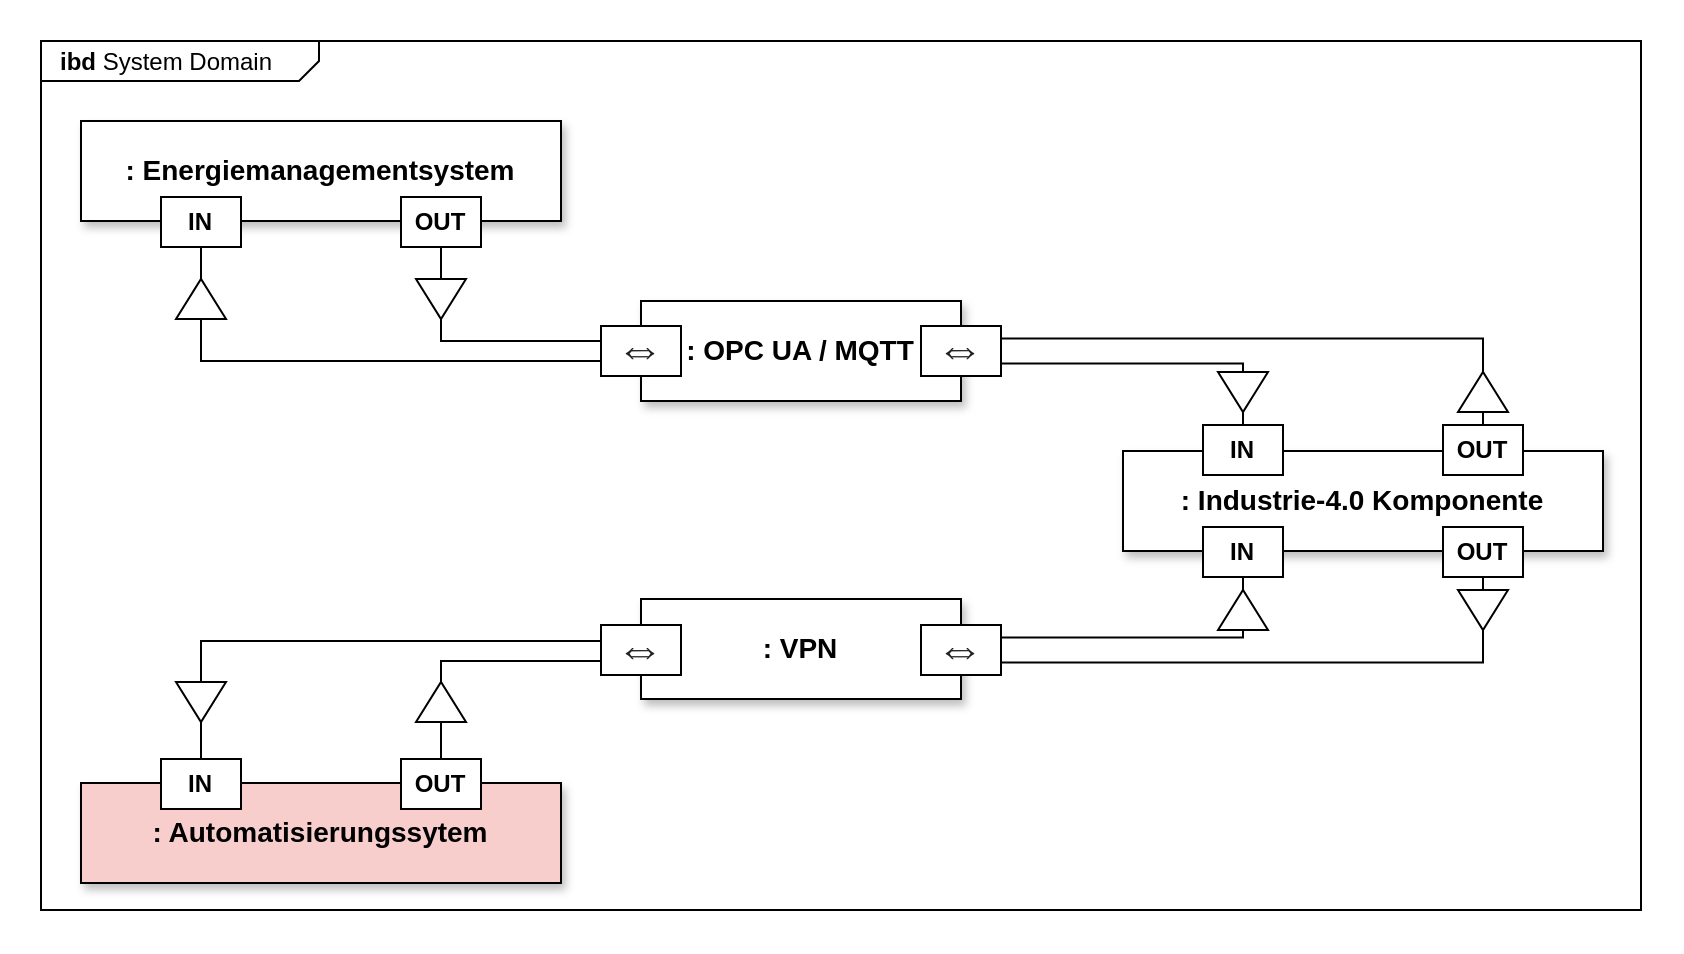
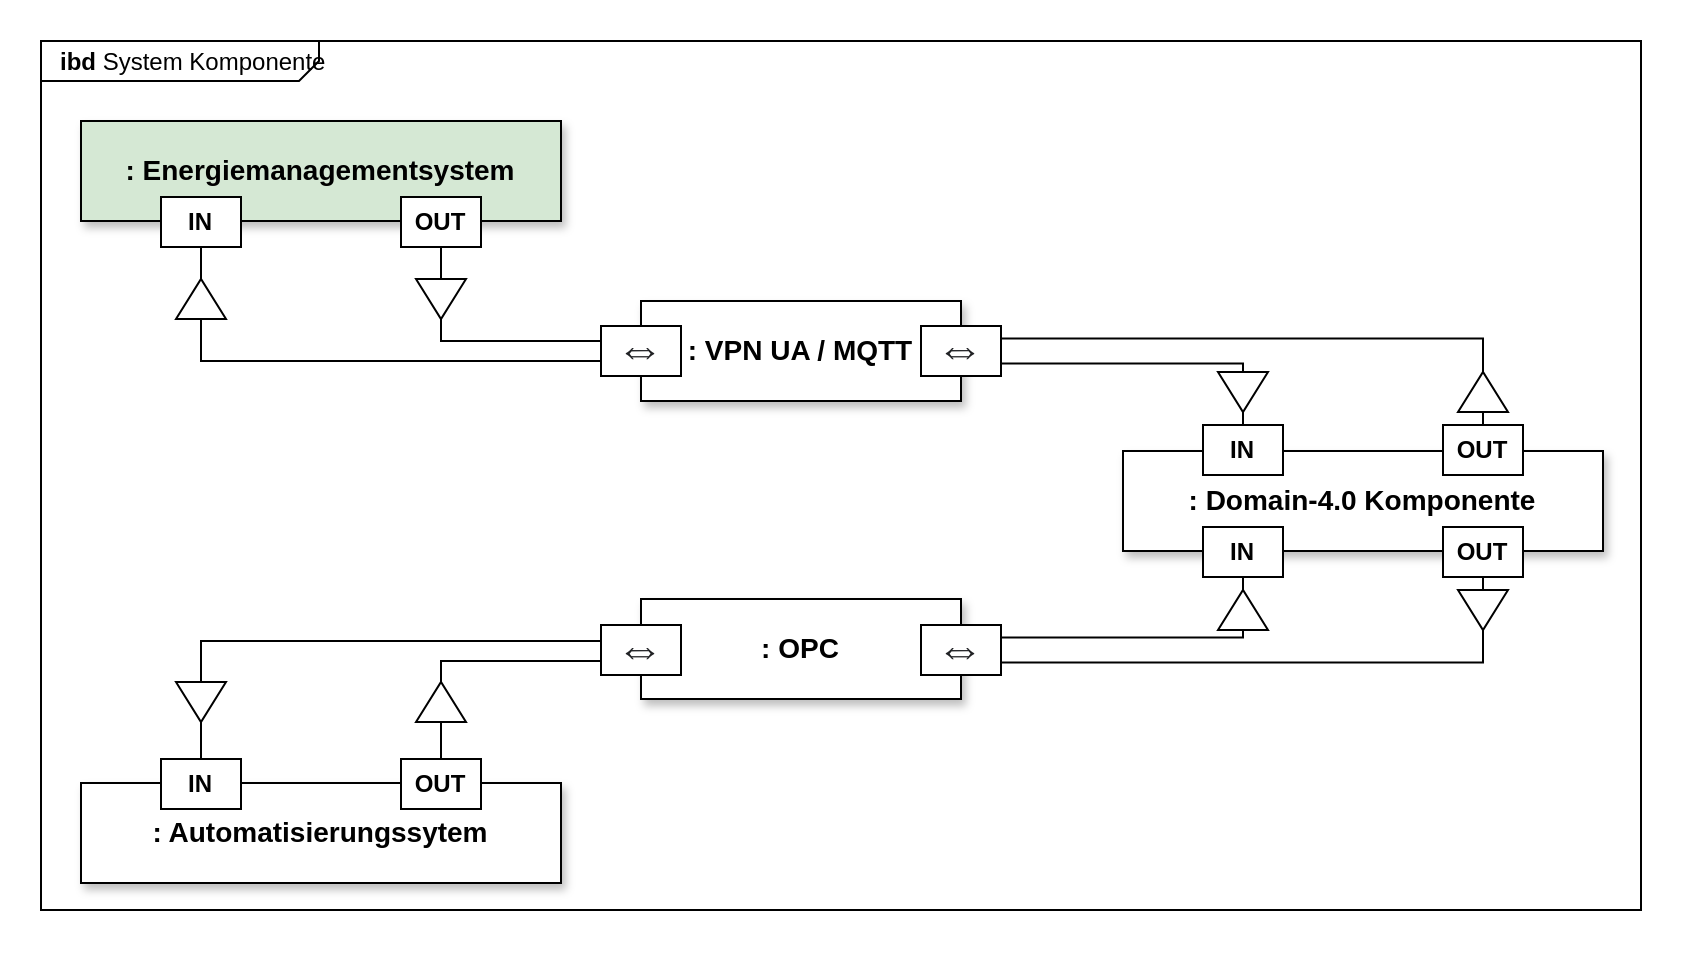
(841, 41) -> (841, 41)
(321, 171) -> (321, 171)
(801, 351) -> (801, 351)
(1363, 501) -> (1363, 501)
(801, 649) -> (801, 649)
(321, 833) -> (321, 833)
